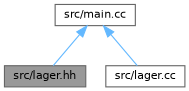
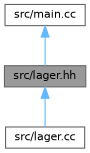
(124, 50) -> (45, 113)
